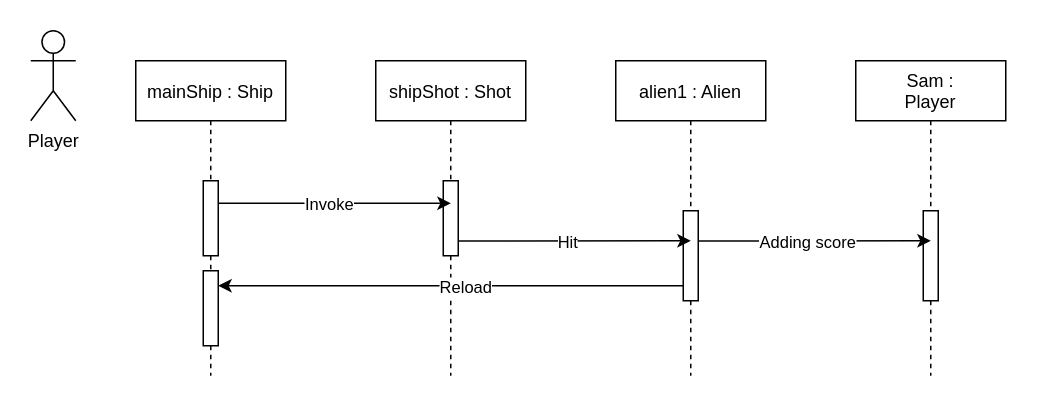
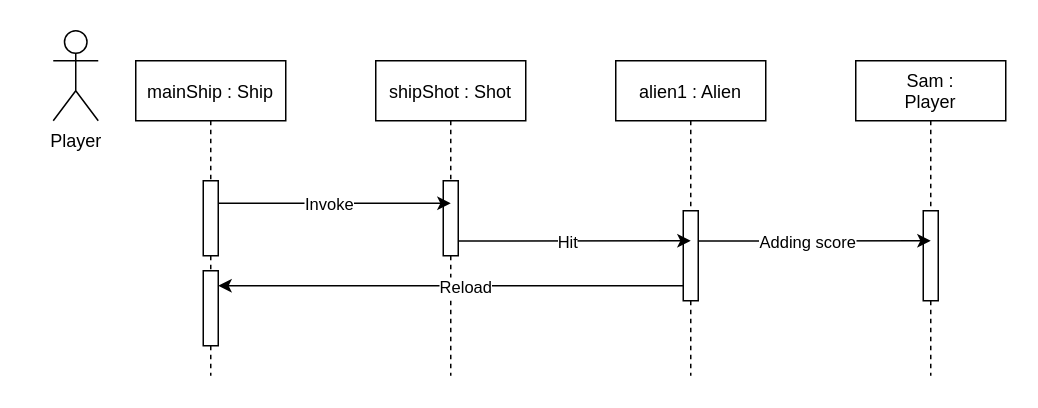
(53, 76) -> (76, 76)
